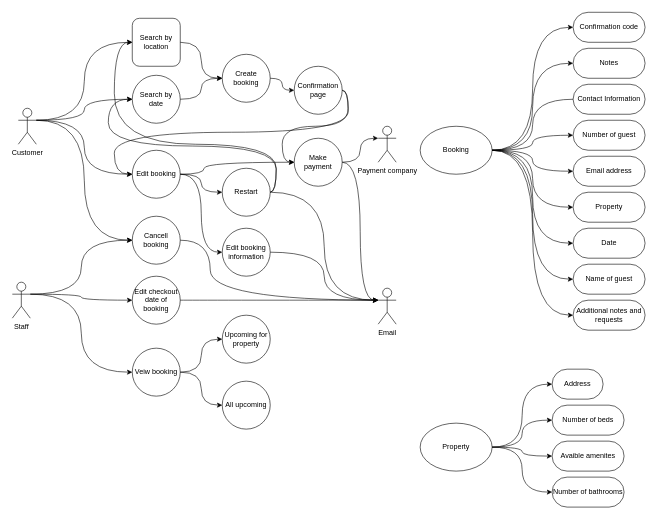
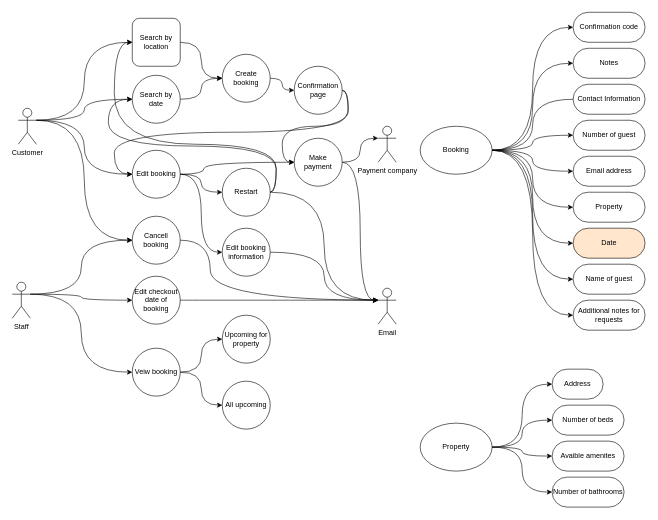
(609, 243) -> (609, 243)
(609, 315) -> (609, 315)
